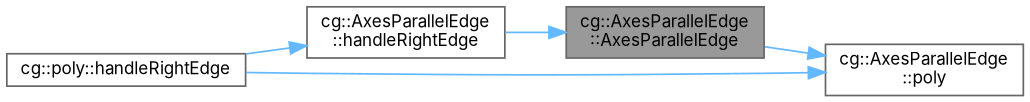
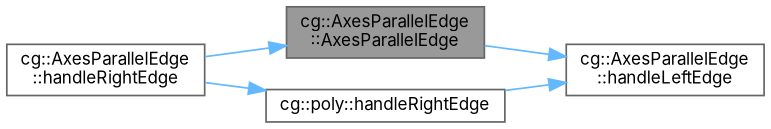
(268, 51) -> (227, 85)
(924, 70) -> (665, 70)
